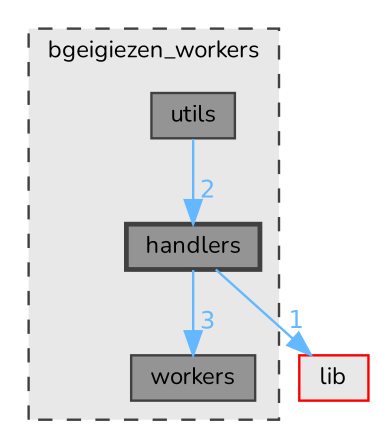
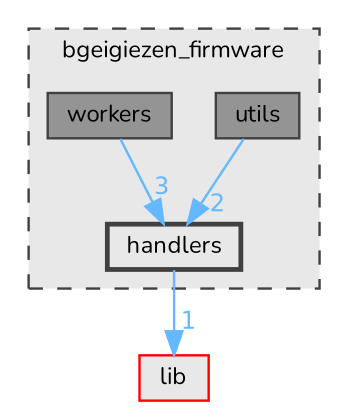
(154, 51) -> (174, 51)
(193, 247) -> (174, 247)
(193, 301) -> (136, 170)
